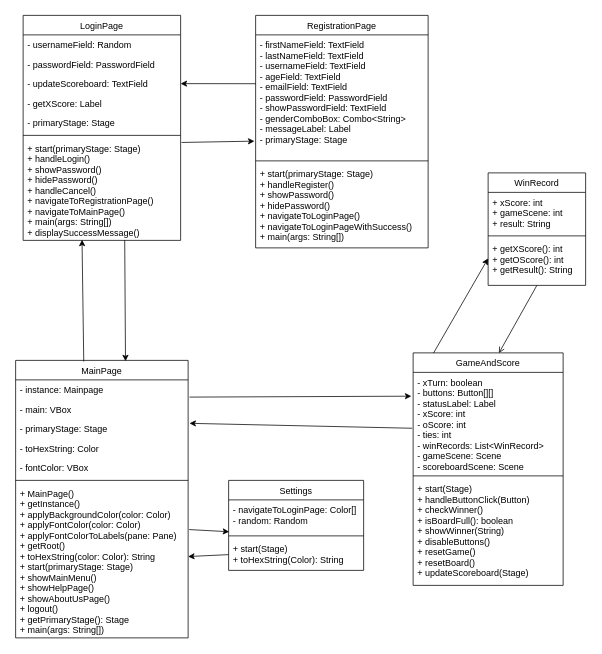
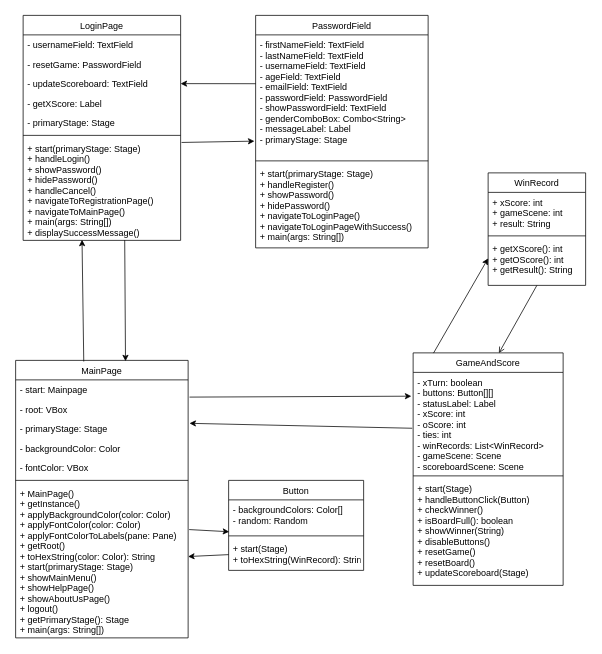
(341, 26) -> (341, 26)
(79, 45) -> (84, 45)
(94, 65) -> (87, 65)
(64, 390) -> (58, 390)
(45, 410) -> (46, 410)
(64, 449) -> (74, 449)
(296, 491) -> (296, 491)
(301, 510) -> (295, 510)
(267, 549) -> (267, 549)
